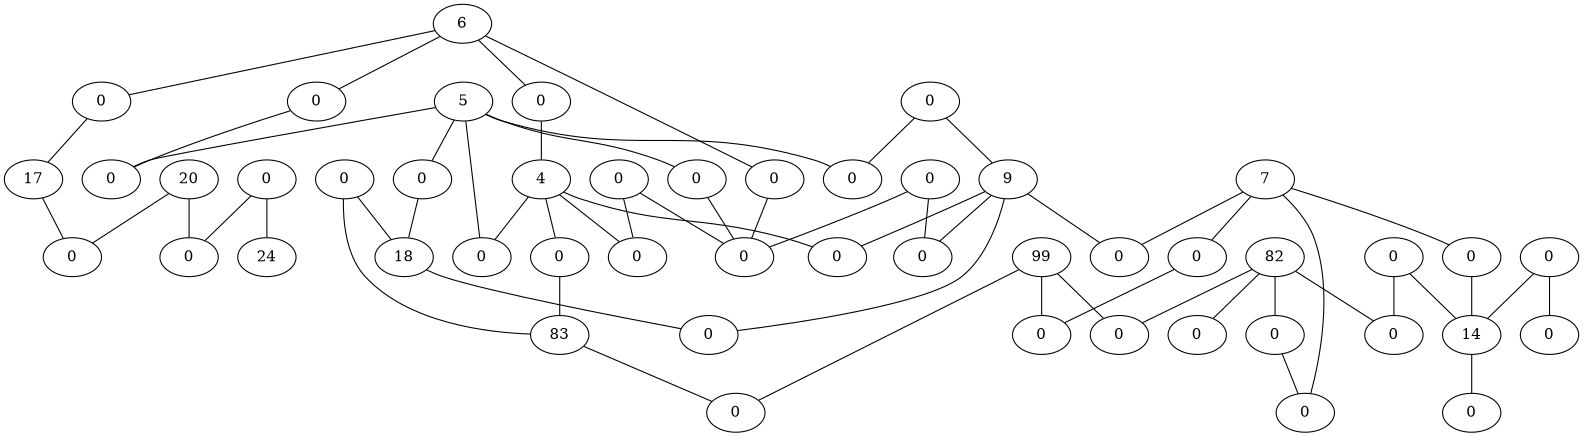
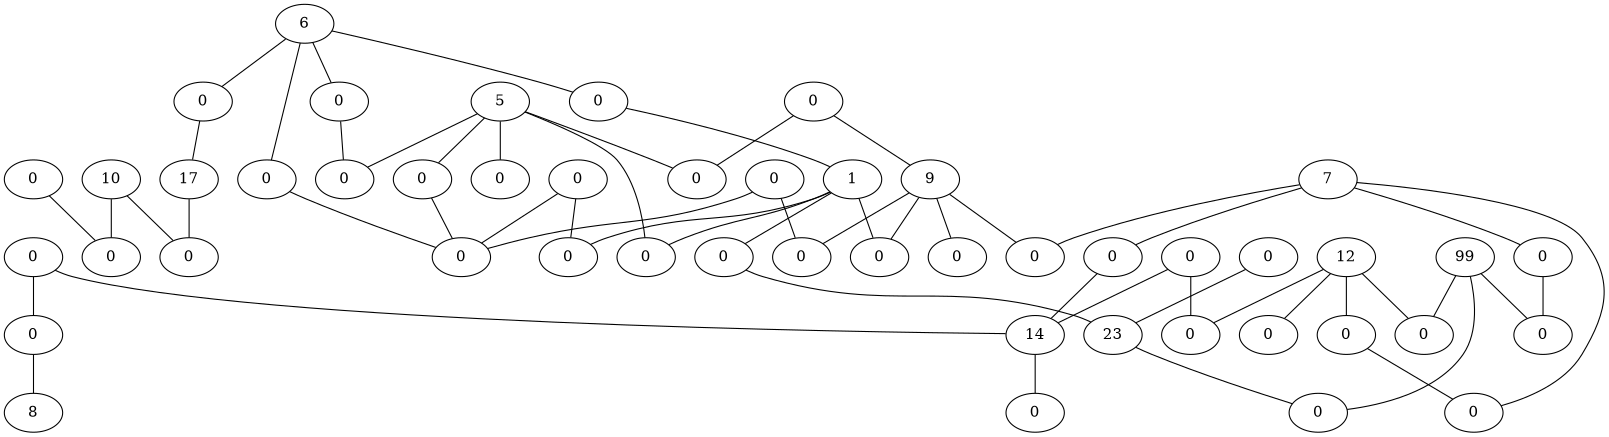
(189, 179) -> (111, 179)
(541, 179) -> (853, 179)
(267, 257) -> none
(404, 257) -> none
(1275, 257) -> (1346, 257)
(560, 335) -> (1113, 335)
none -> (33, 413)
